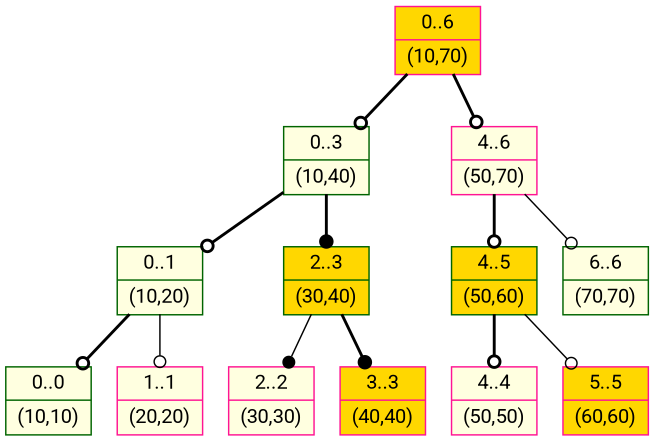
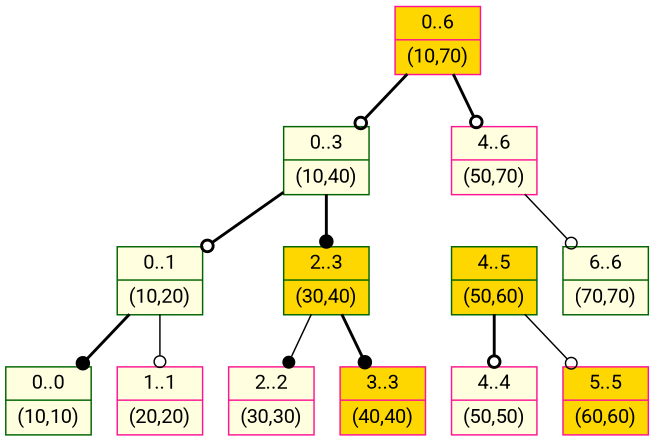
(494, 215) -> none
(108, 337) -> (108, 337)
